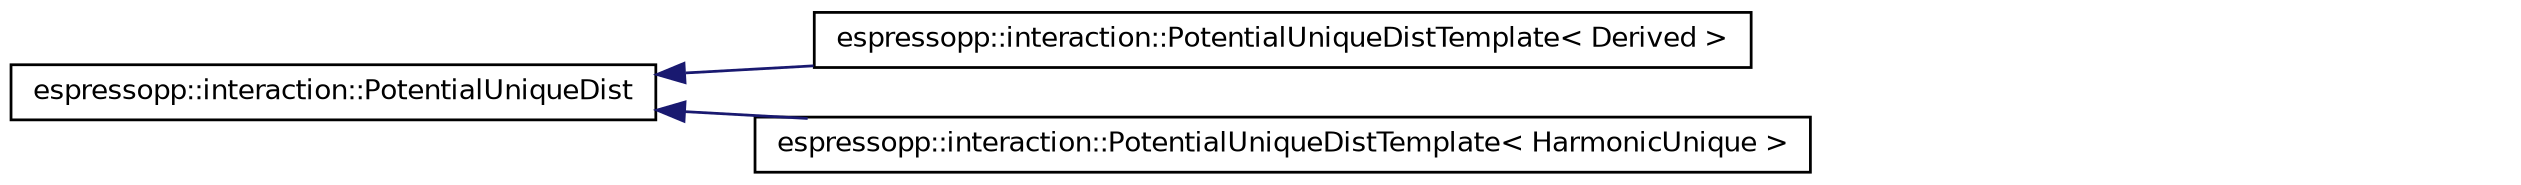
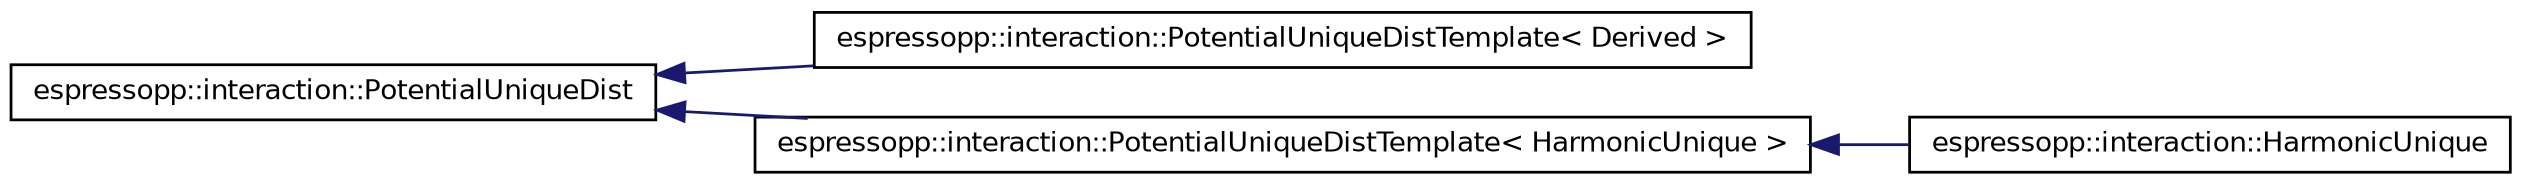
none -> (2210, 145)
